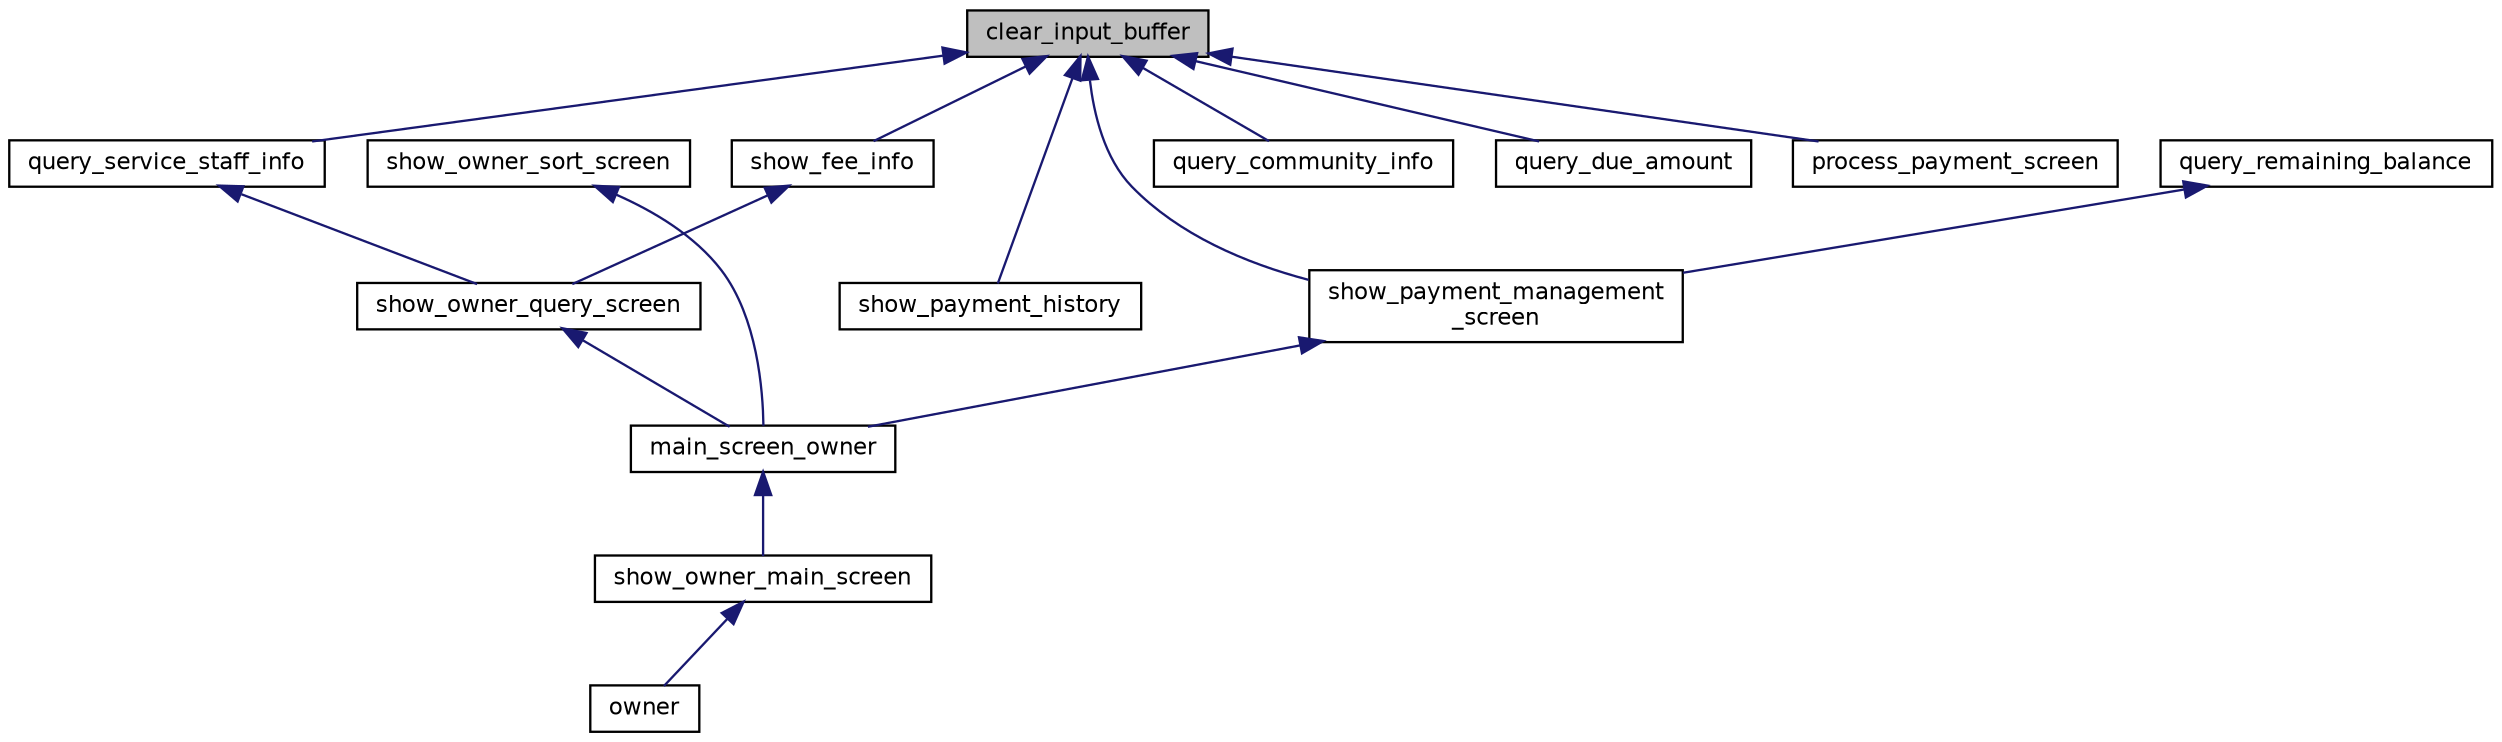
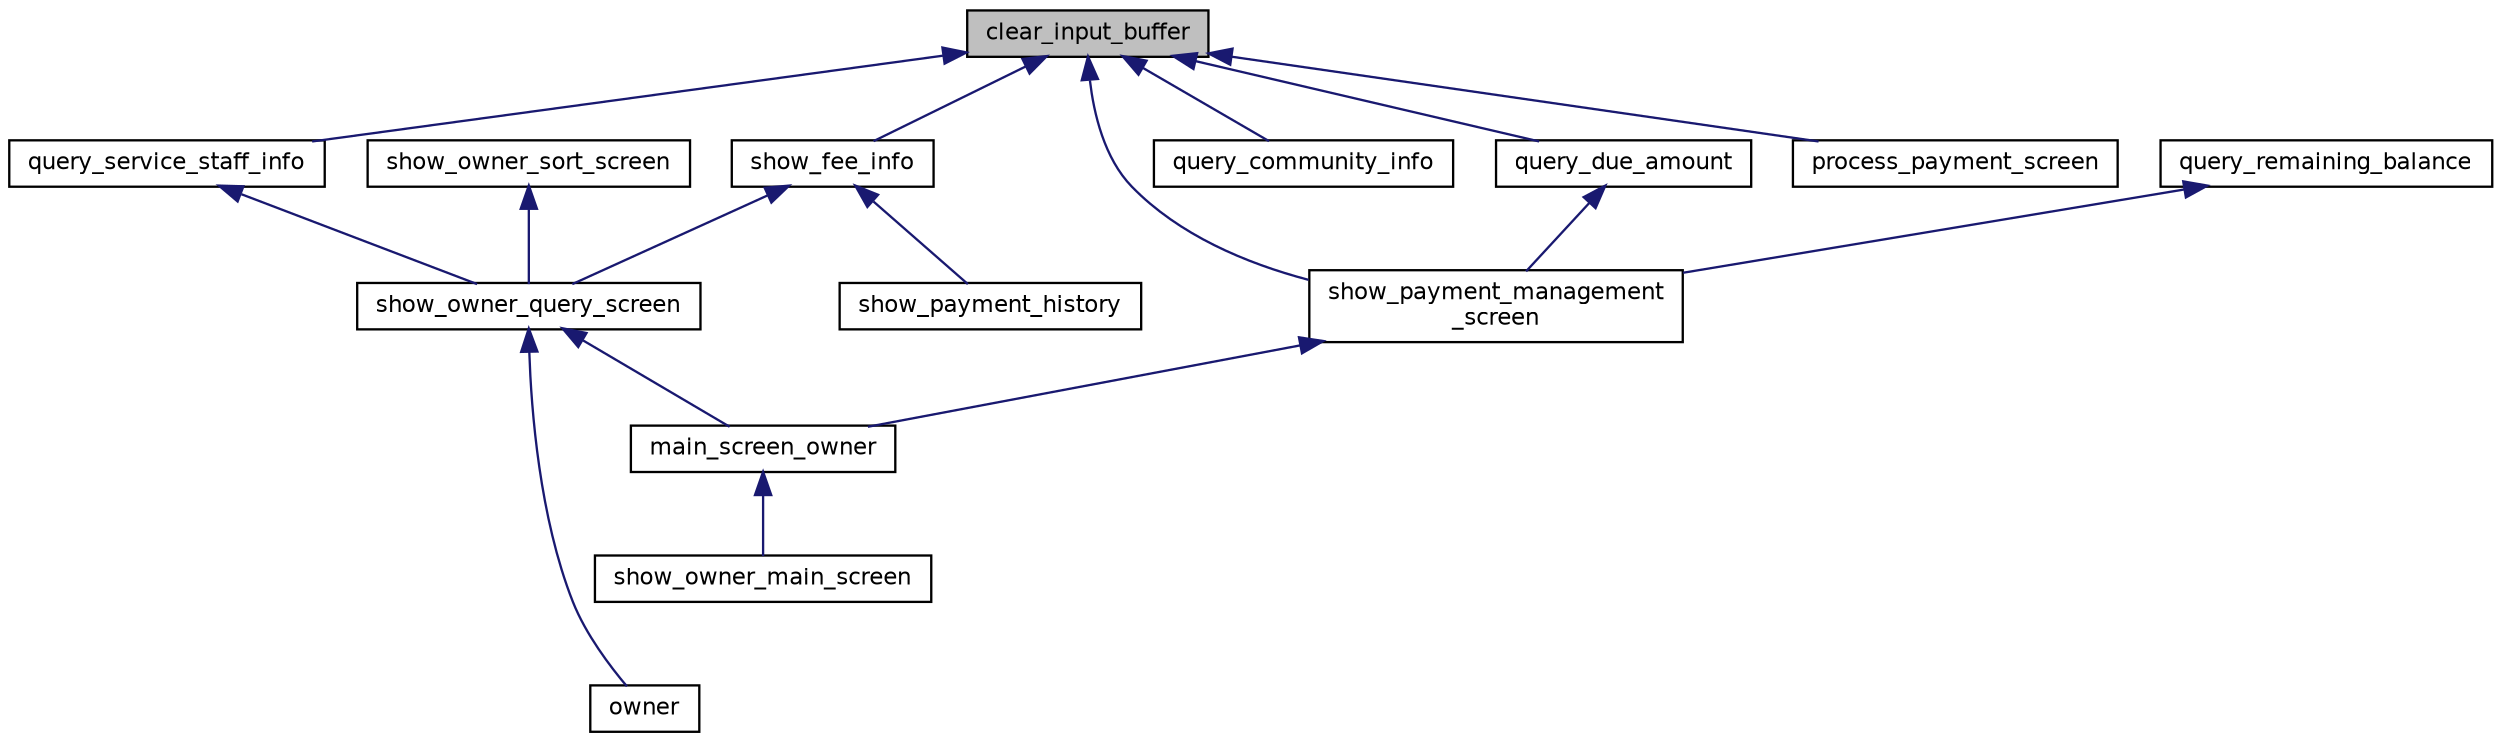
(1035, 181) -> (921, 243)
none -> (1558, 237)
(730, 284) -> (529, 247)
(696, 652) -> (551, 528)
